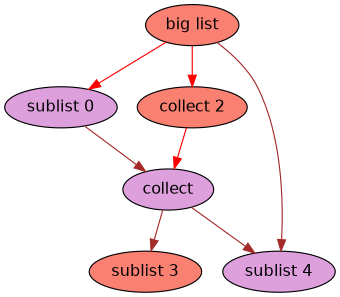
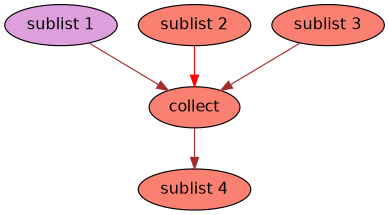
(192, 25) -> none
(61, 107) -> (61, 25)
(192, 107) -> (195, 25)
(168, 190) -> (195, 107)
(159, 225) -> (265, 64)
(279, 272) -> (195, 190)
